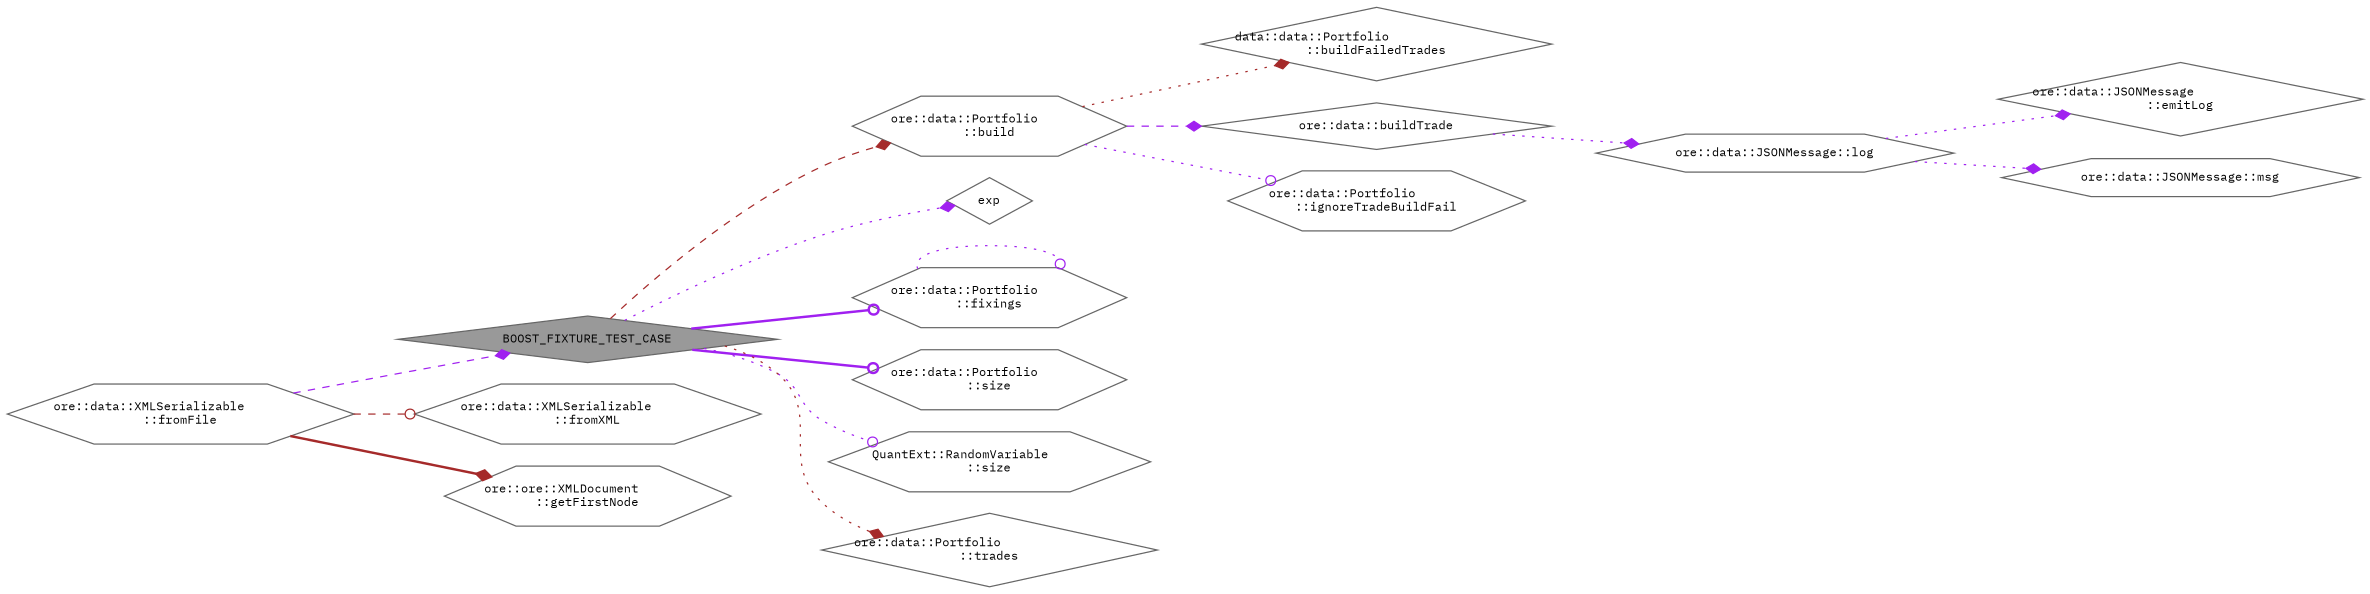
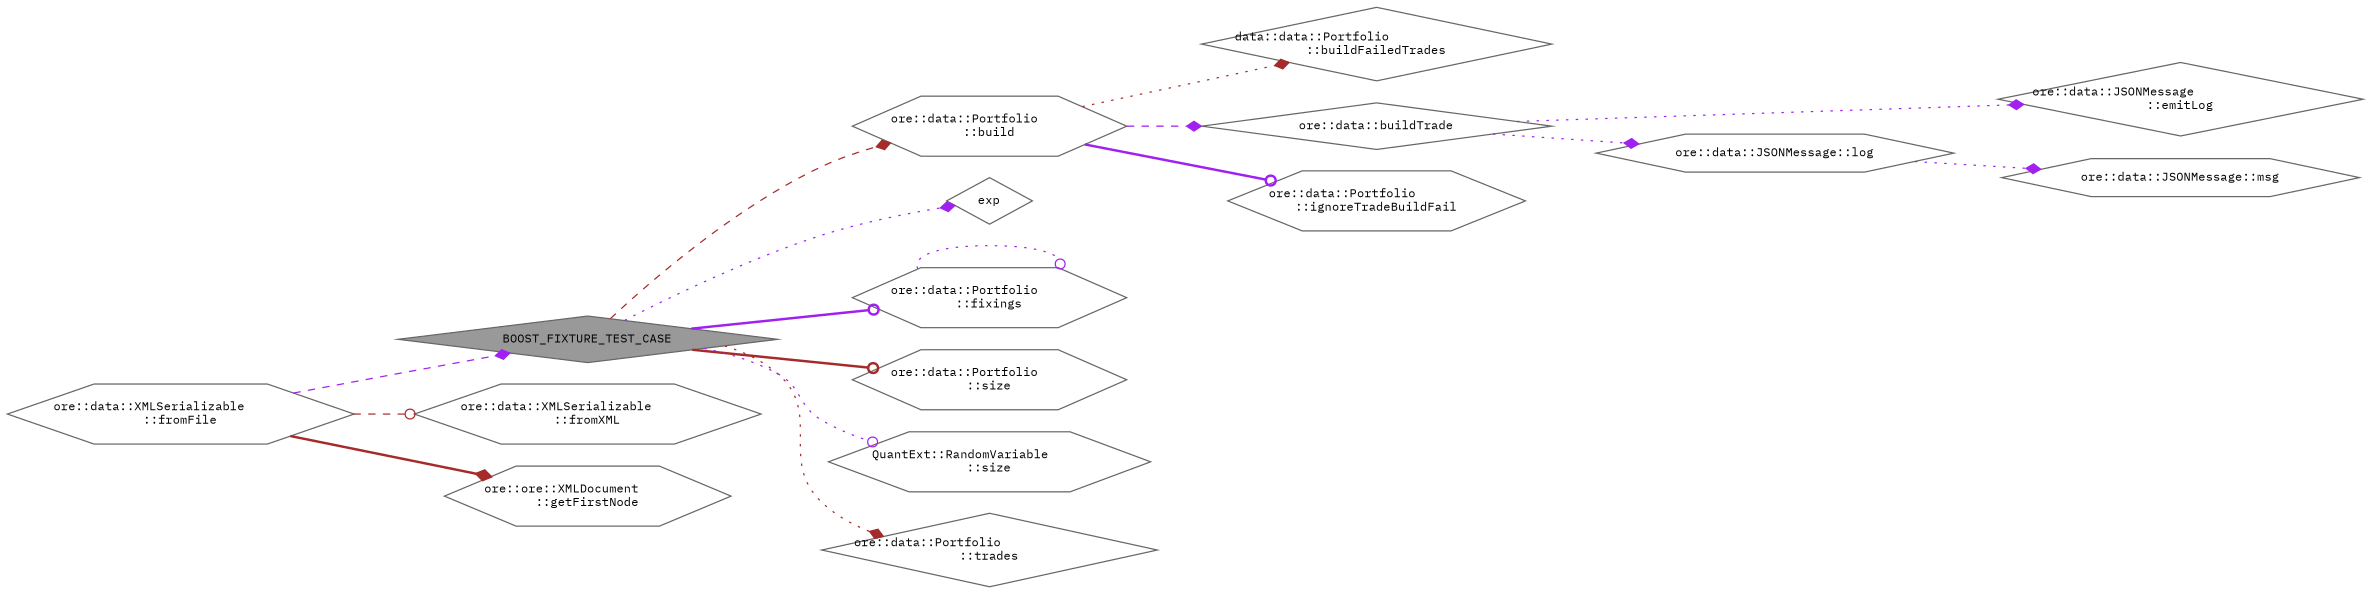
(1971, 127) -> (1763, 113)
(1175, 162) -> (1175, 162)
(780, 359) -> (780, 359)
